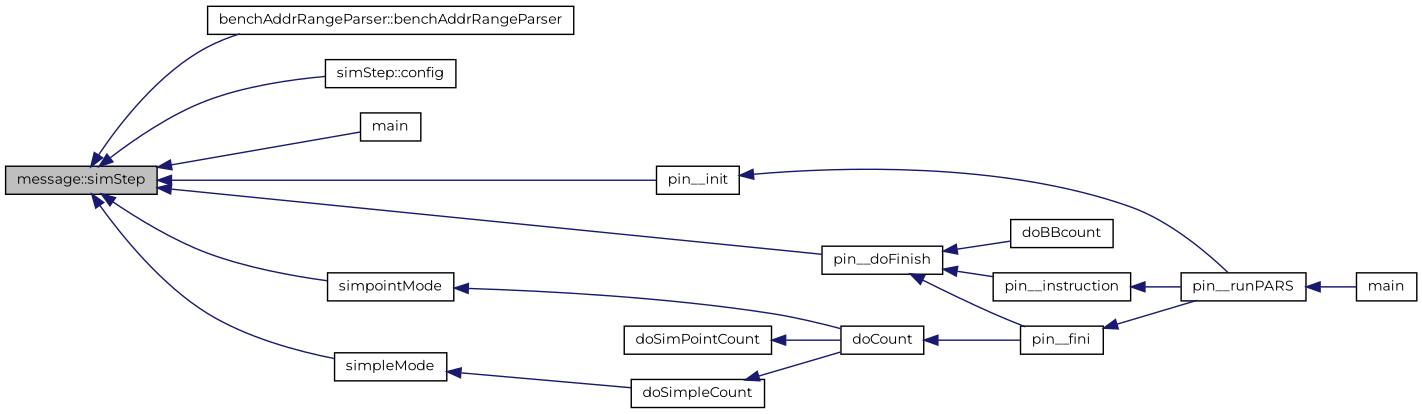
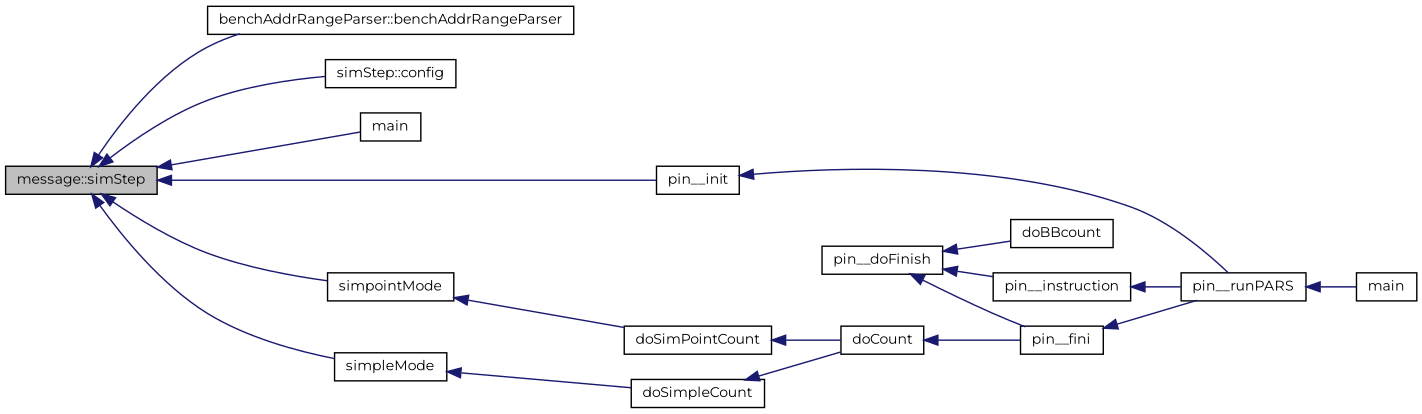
(497, 222) -> none
(656, 300) -> (546, 314)
